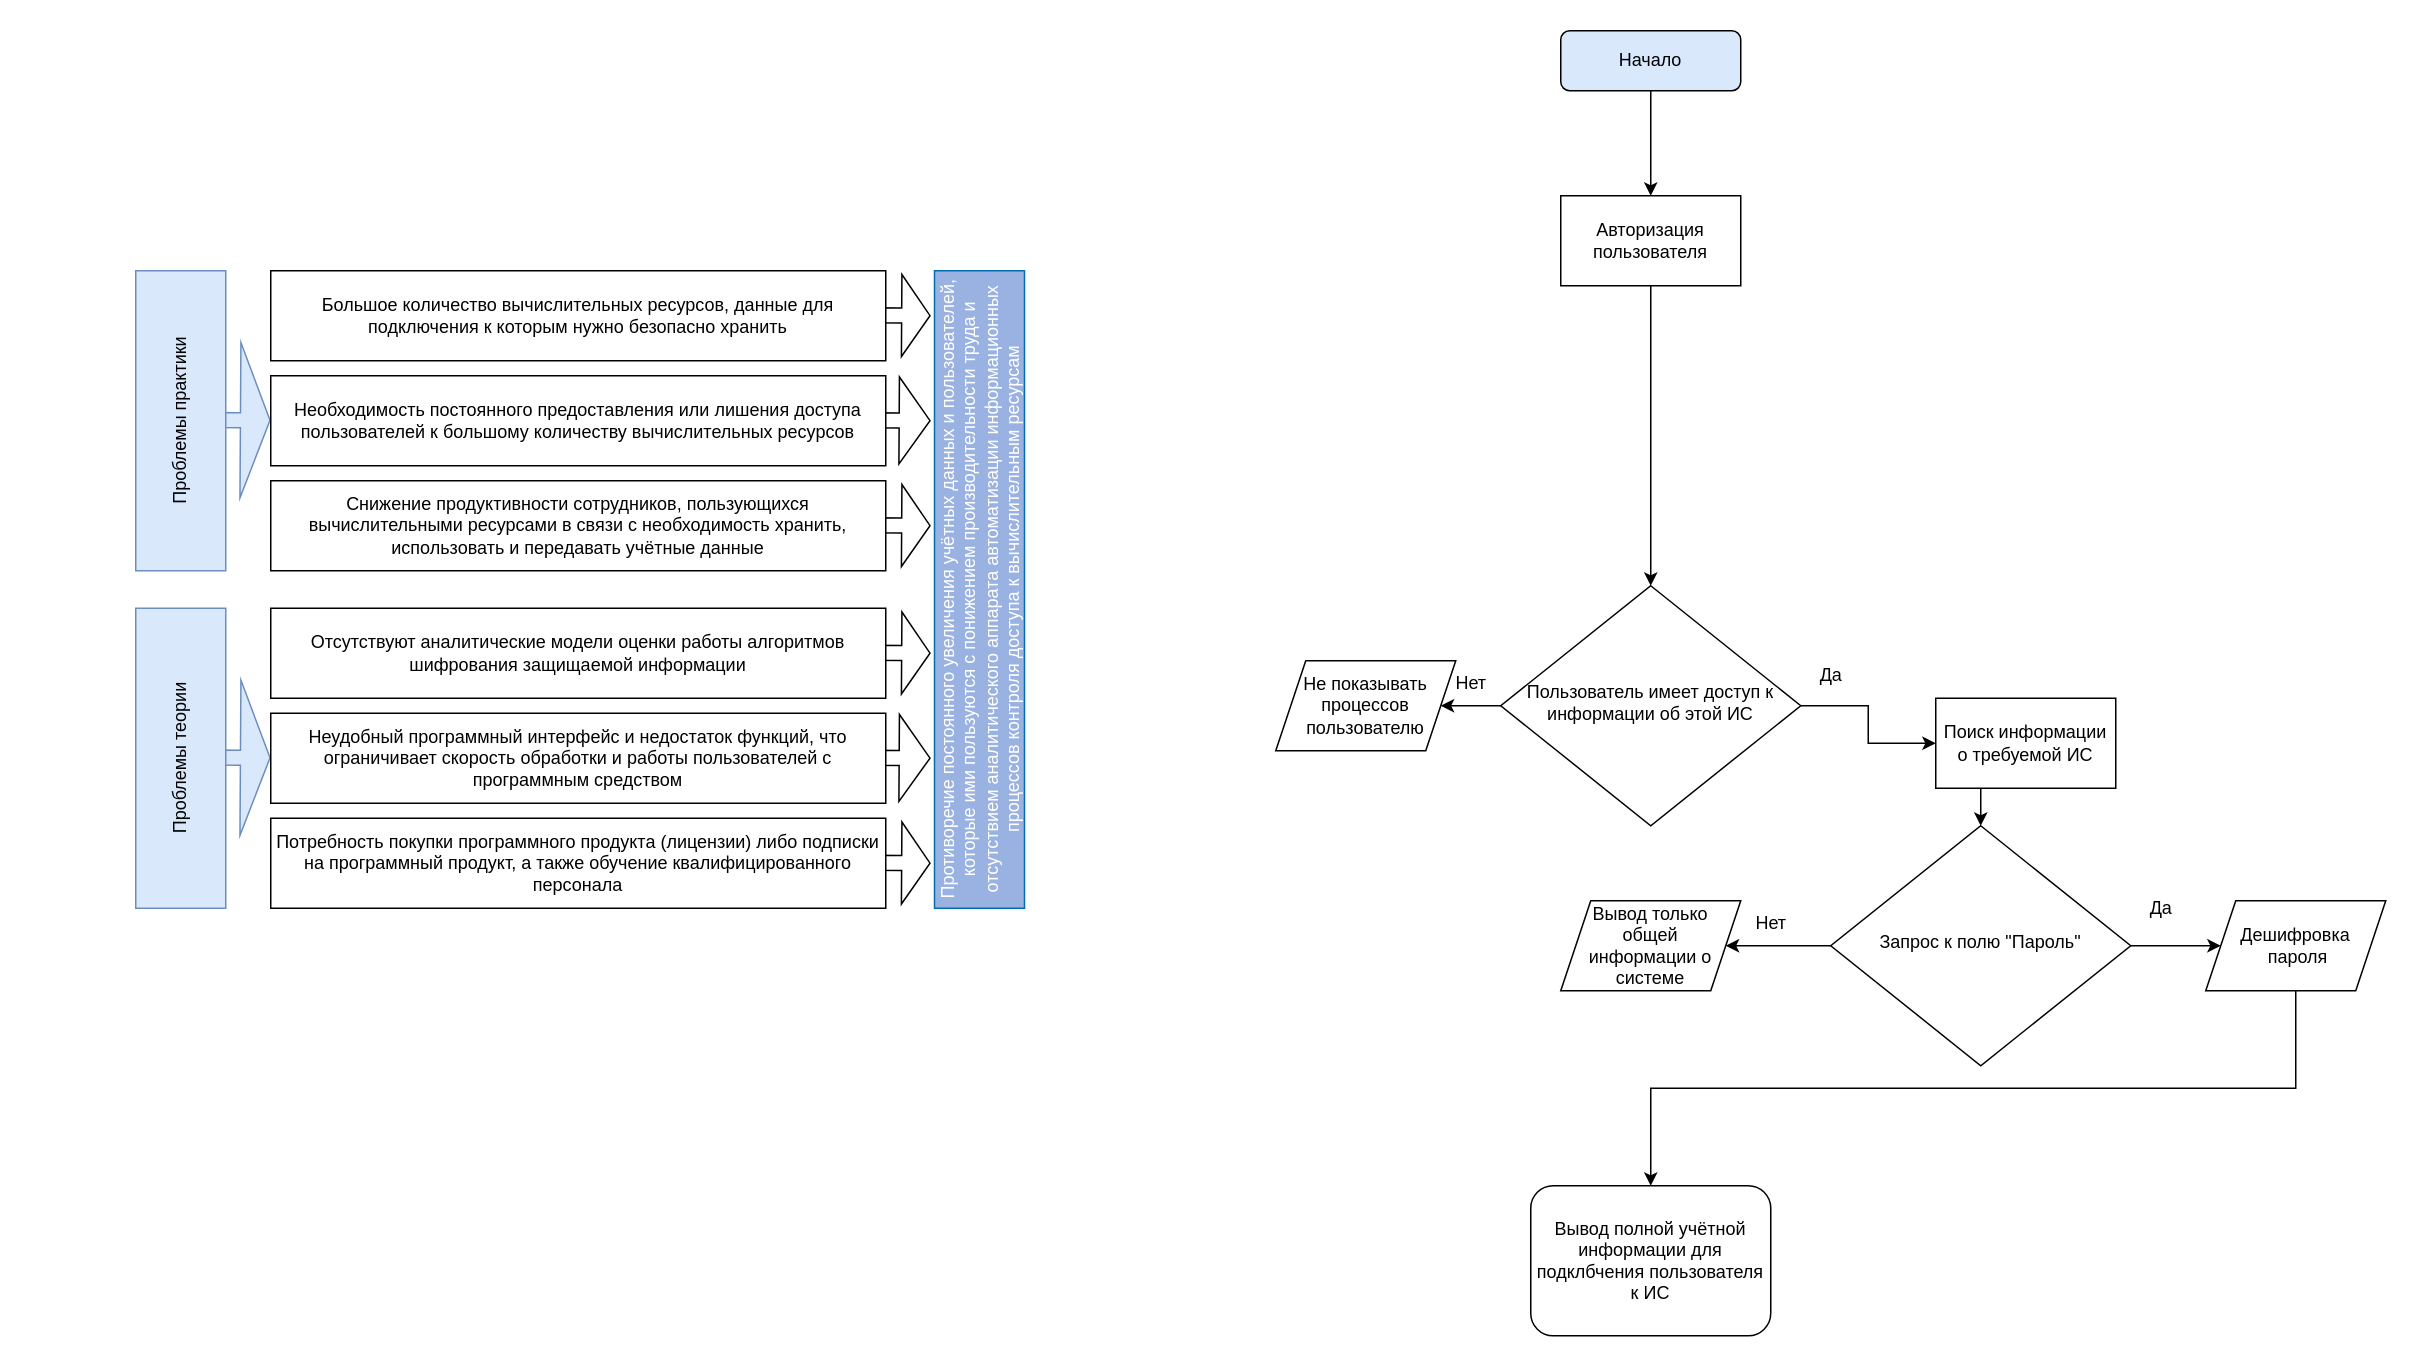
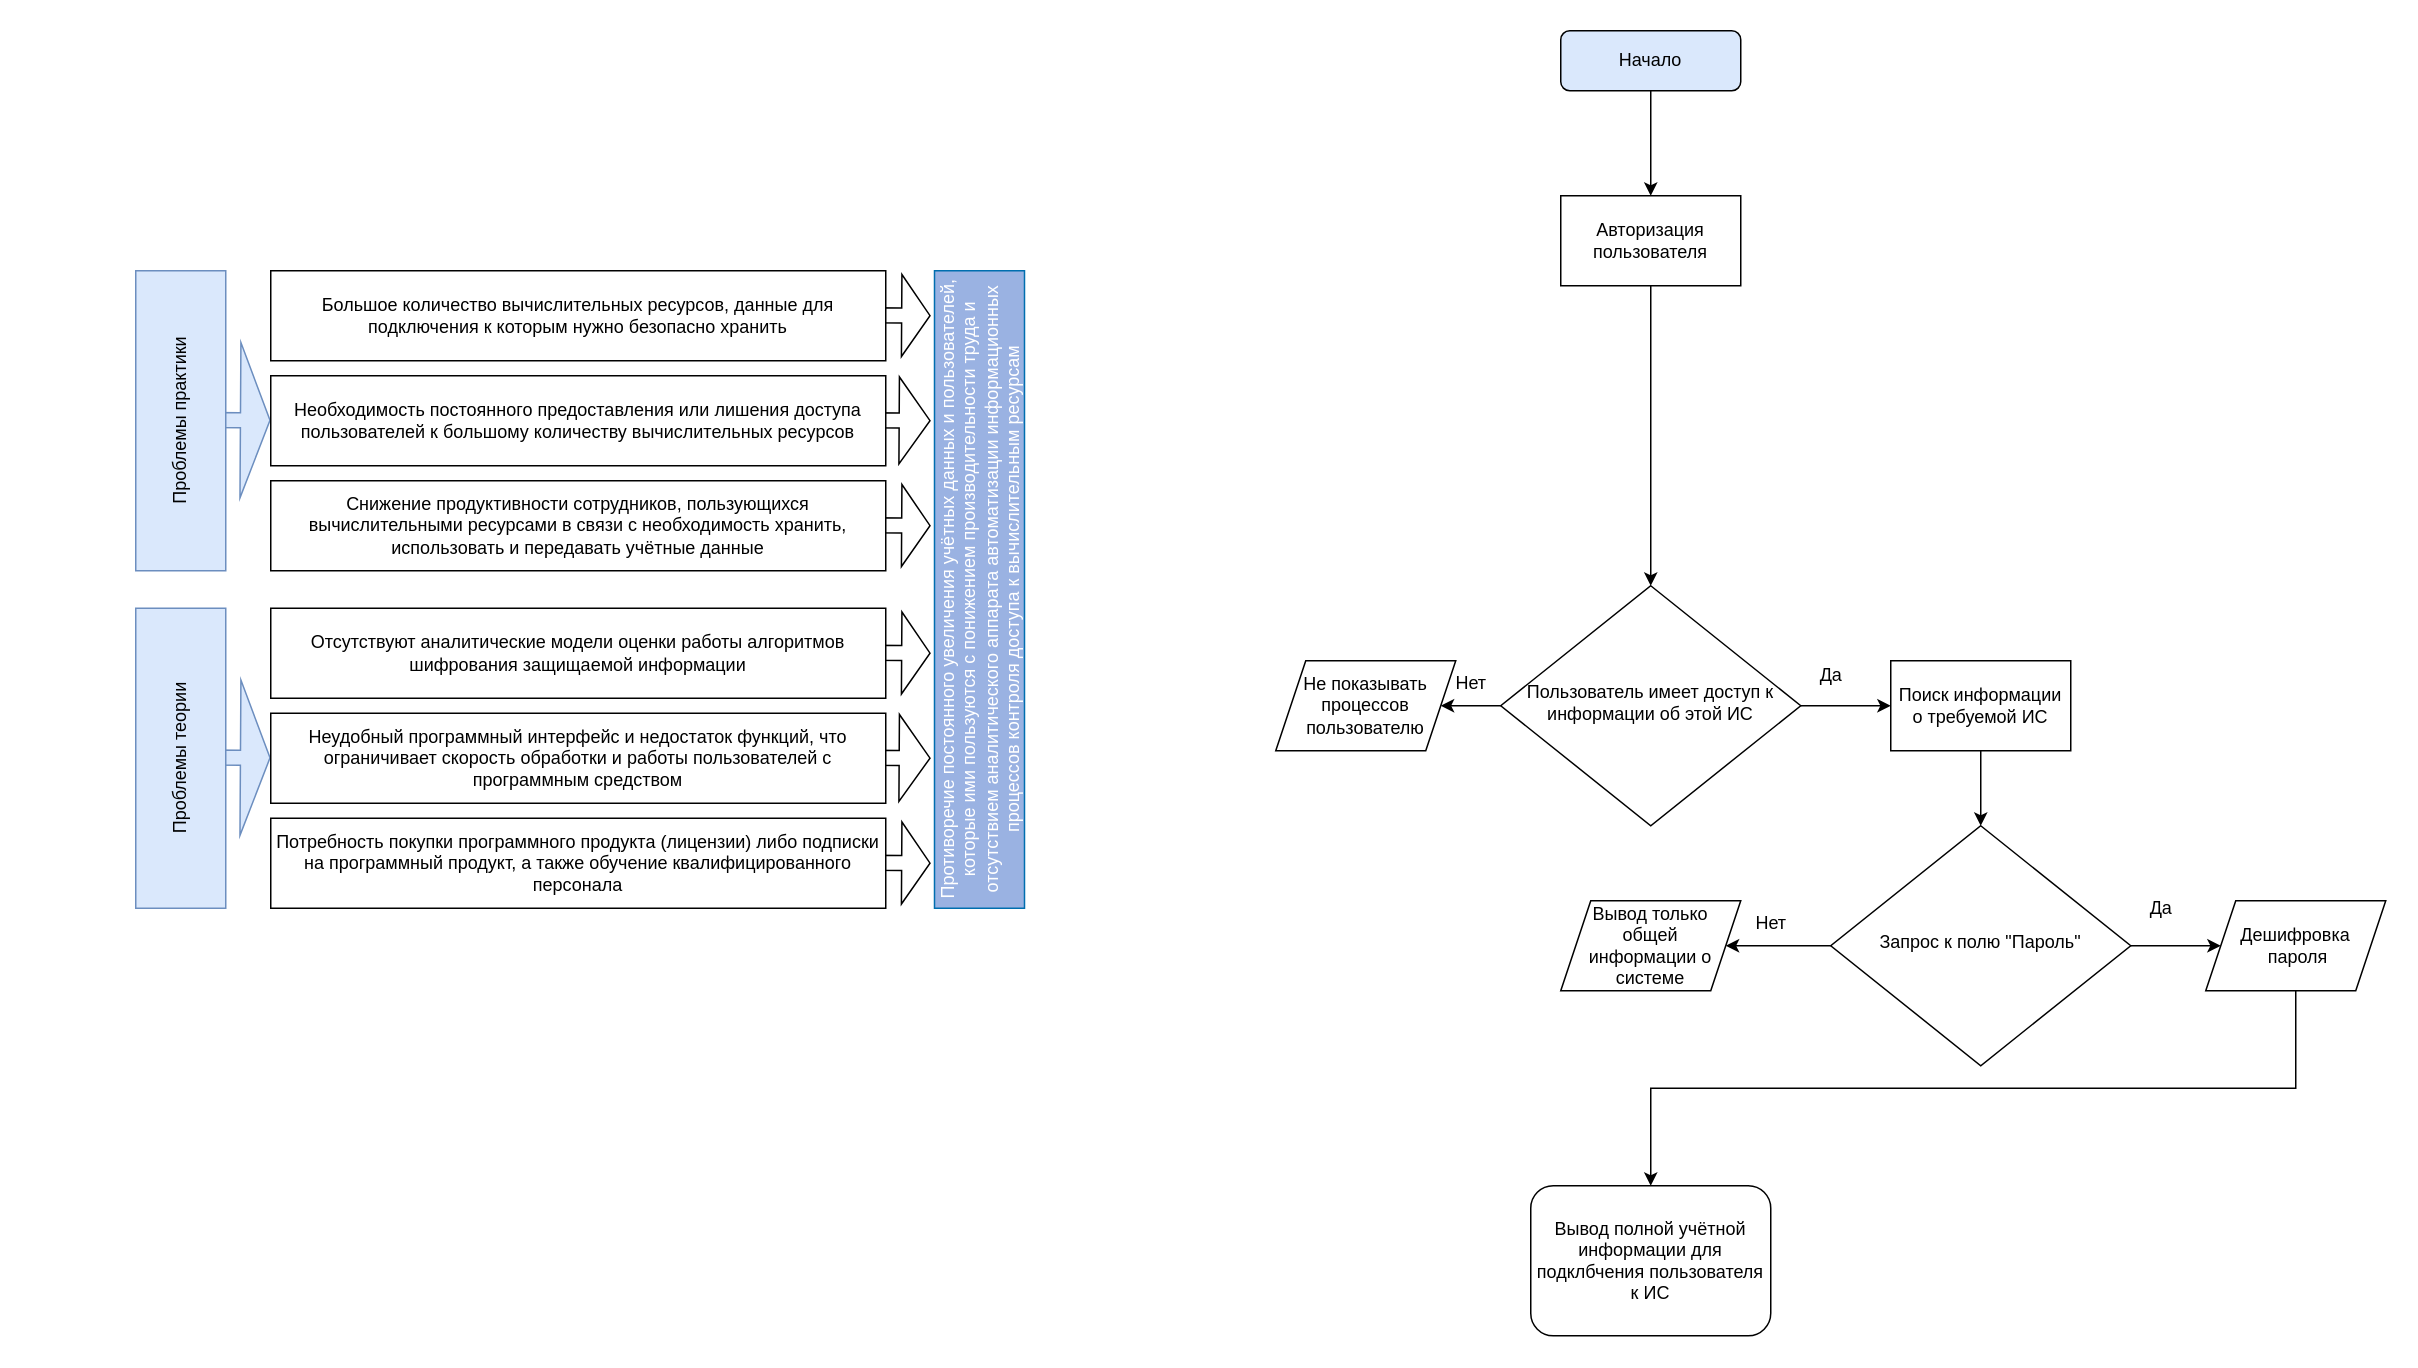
(2026, 743) -> (1981, 706)
